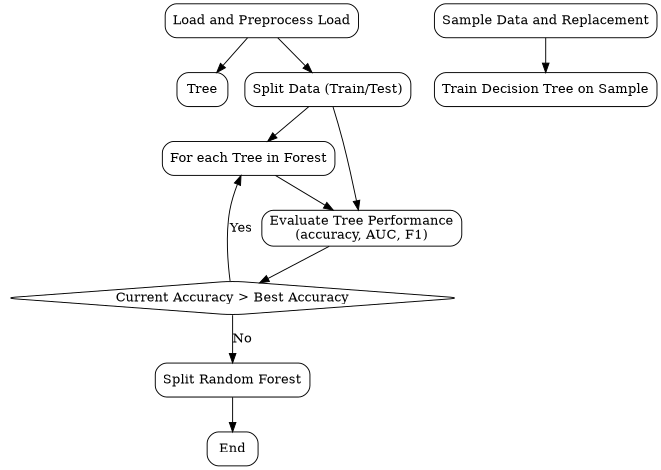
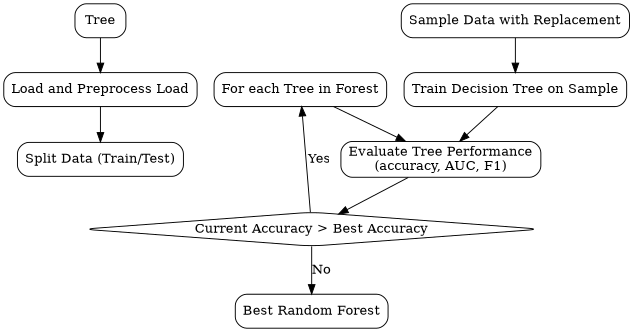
(546, 21) -> (515, 21)
(235, 52) -> (100, 51)
(292, 121) -> none
(346, 154) -> (482, 121)
(233, 380) -> (312, 311)
(233, 449) -> none
